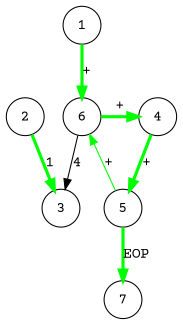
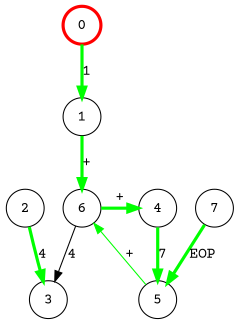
none -> (82, 25)
(50, 162) -> (43, 254)
(147, 162) -> (162, 254)
(123, 249) -> (189, 249)
